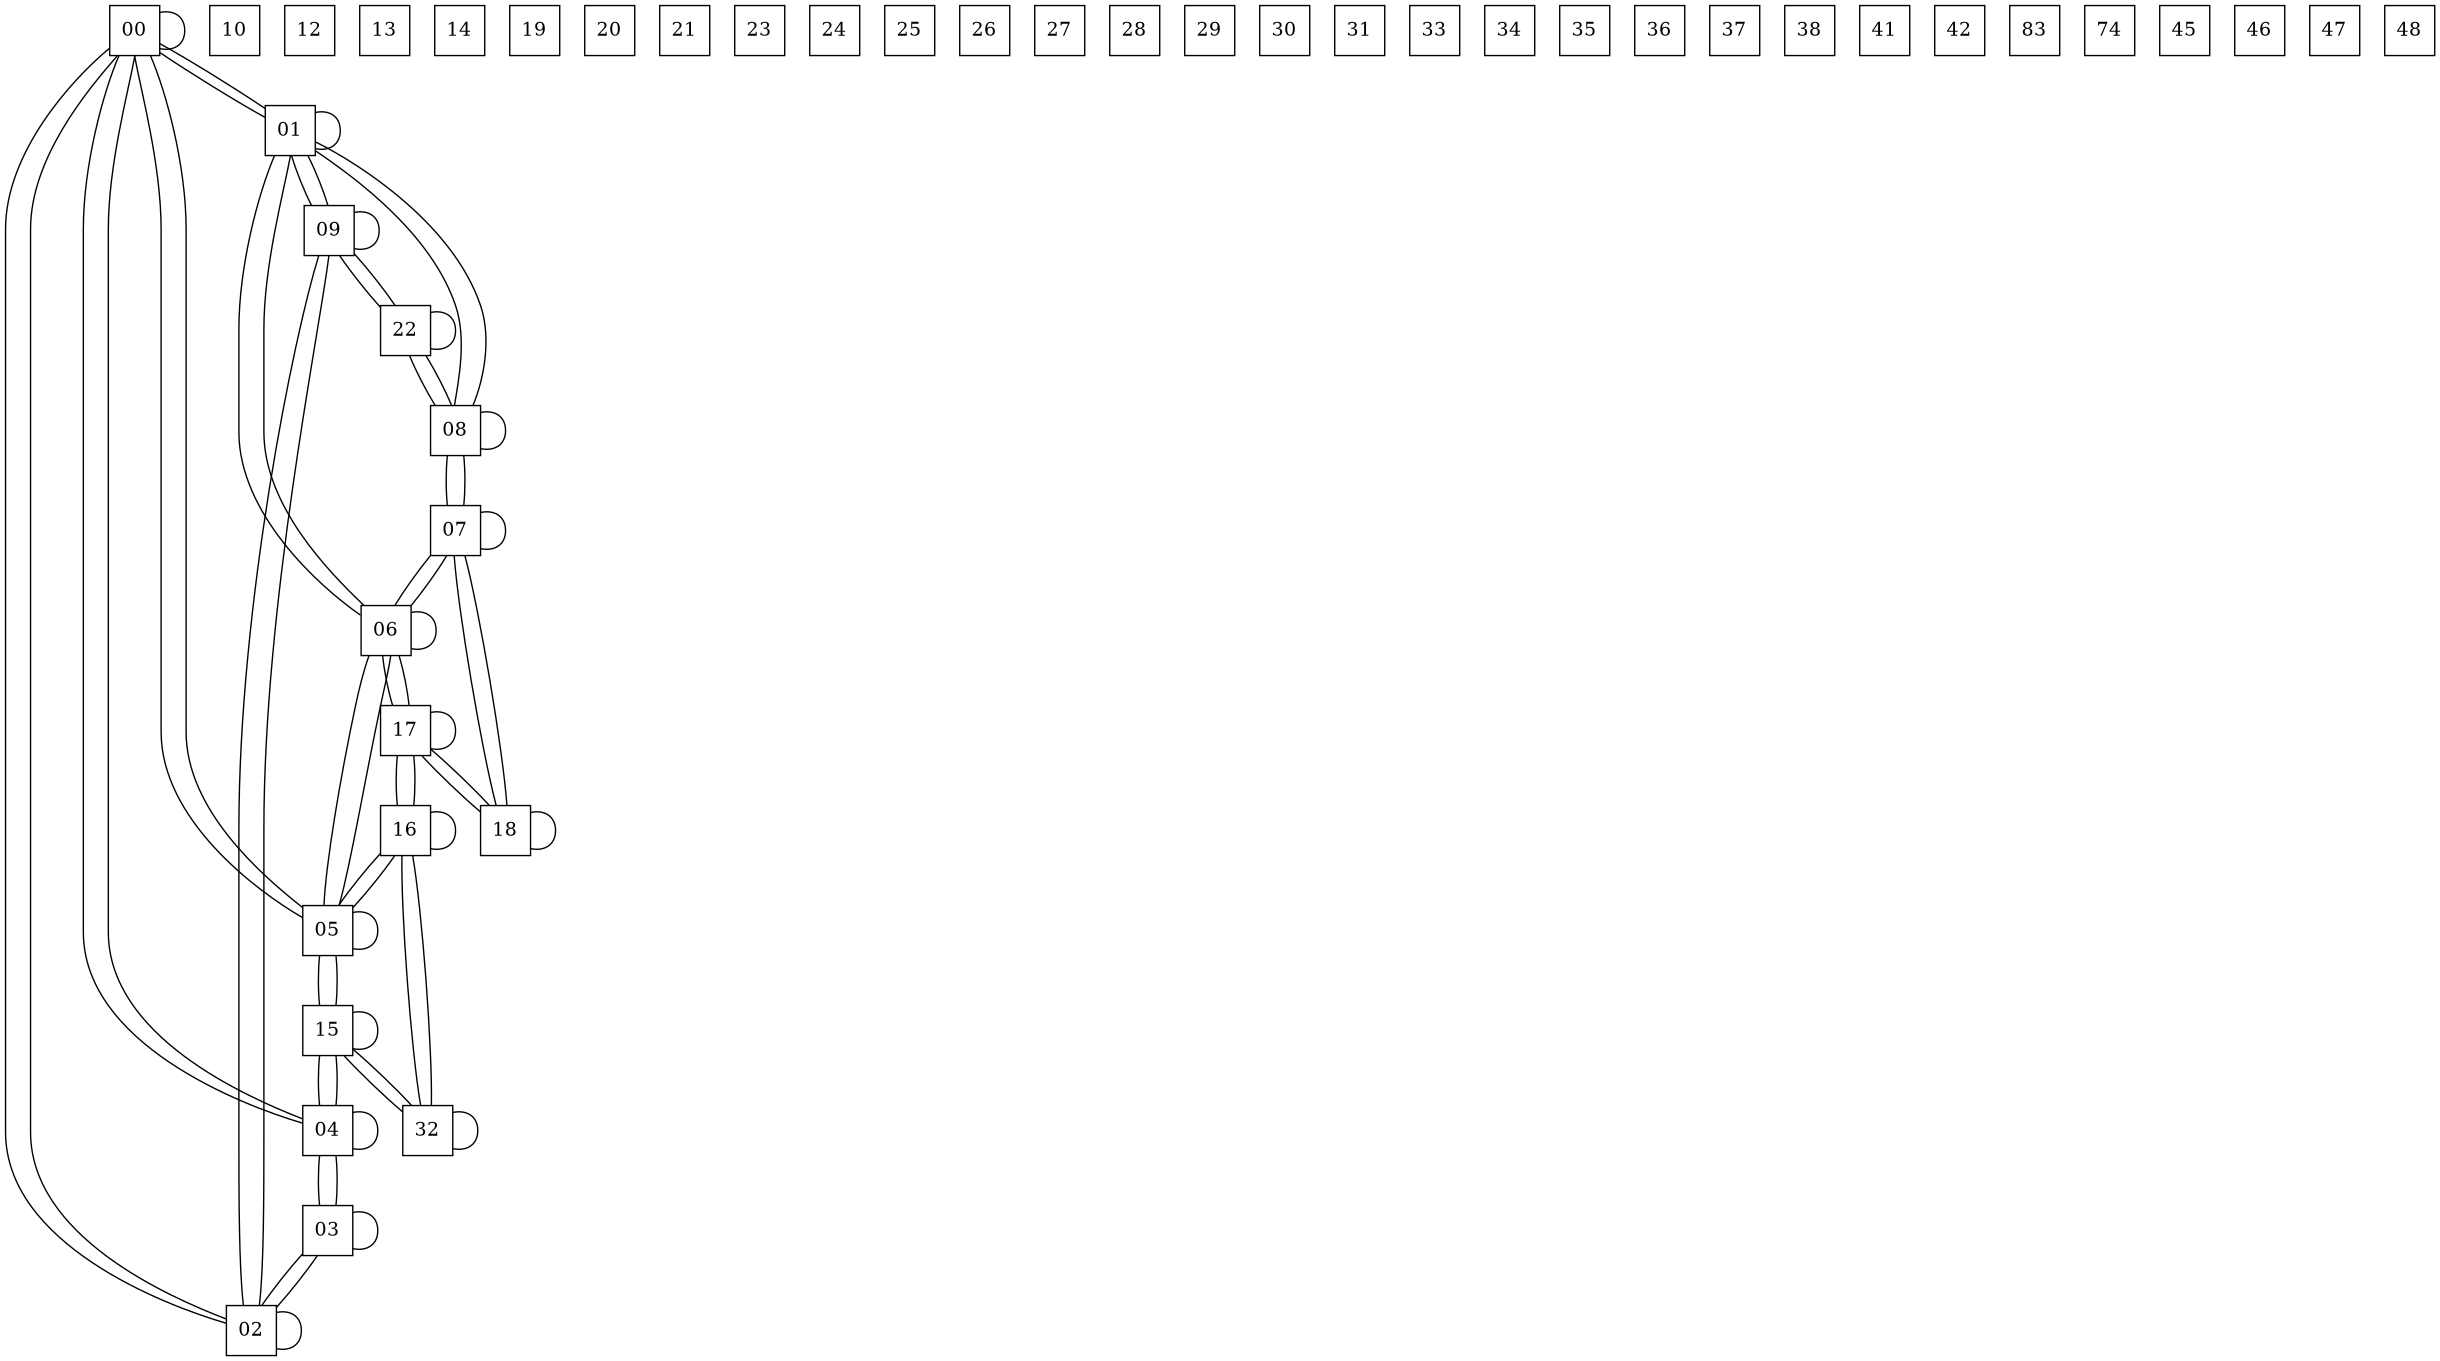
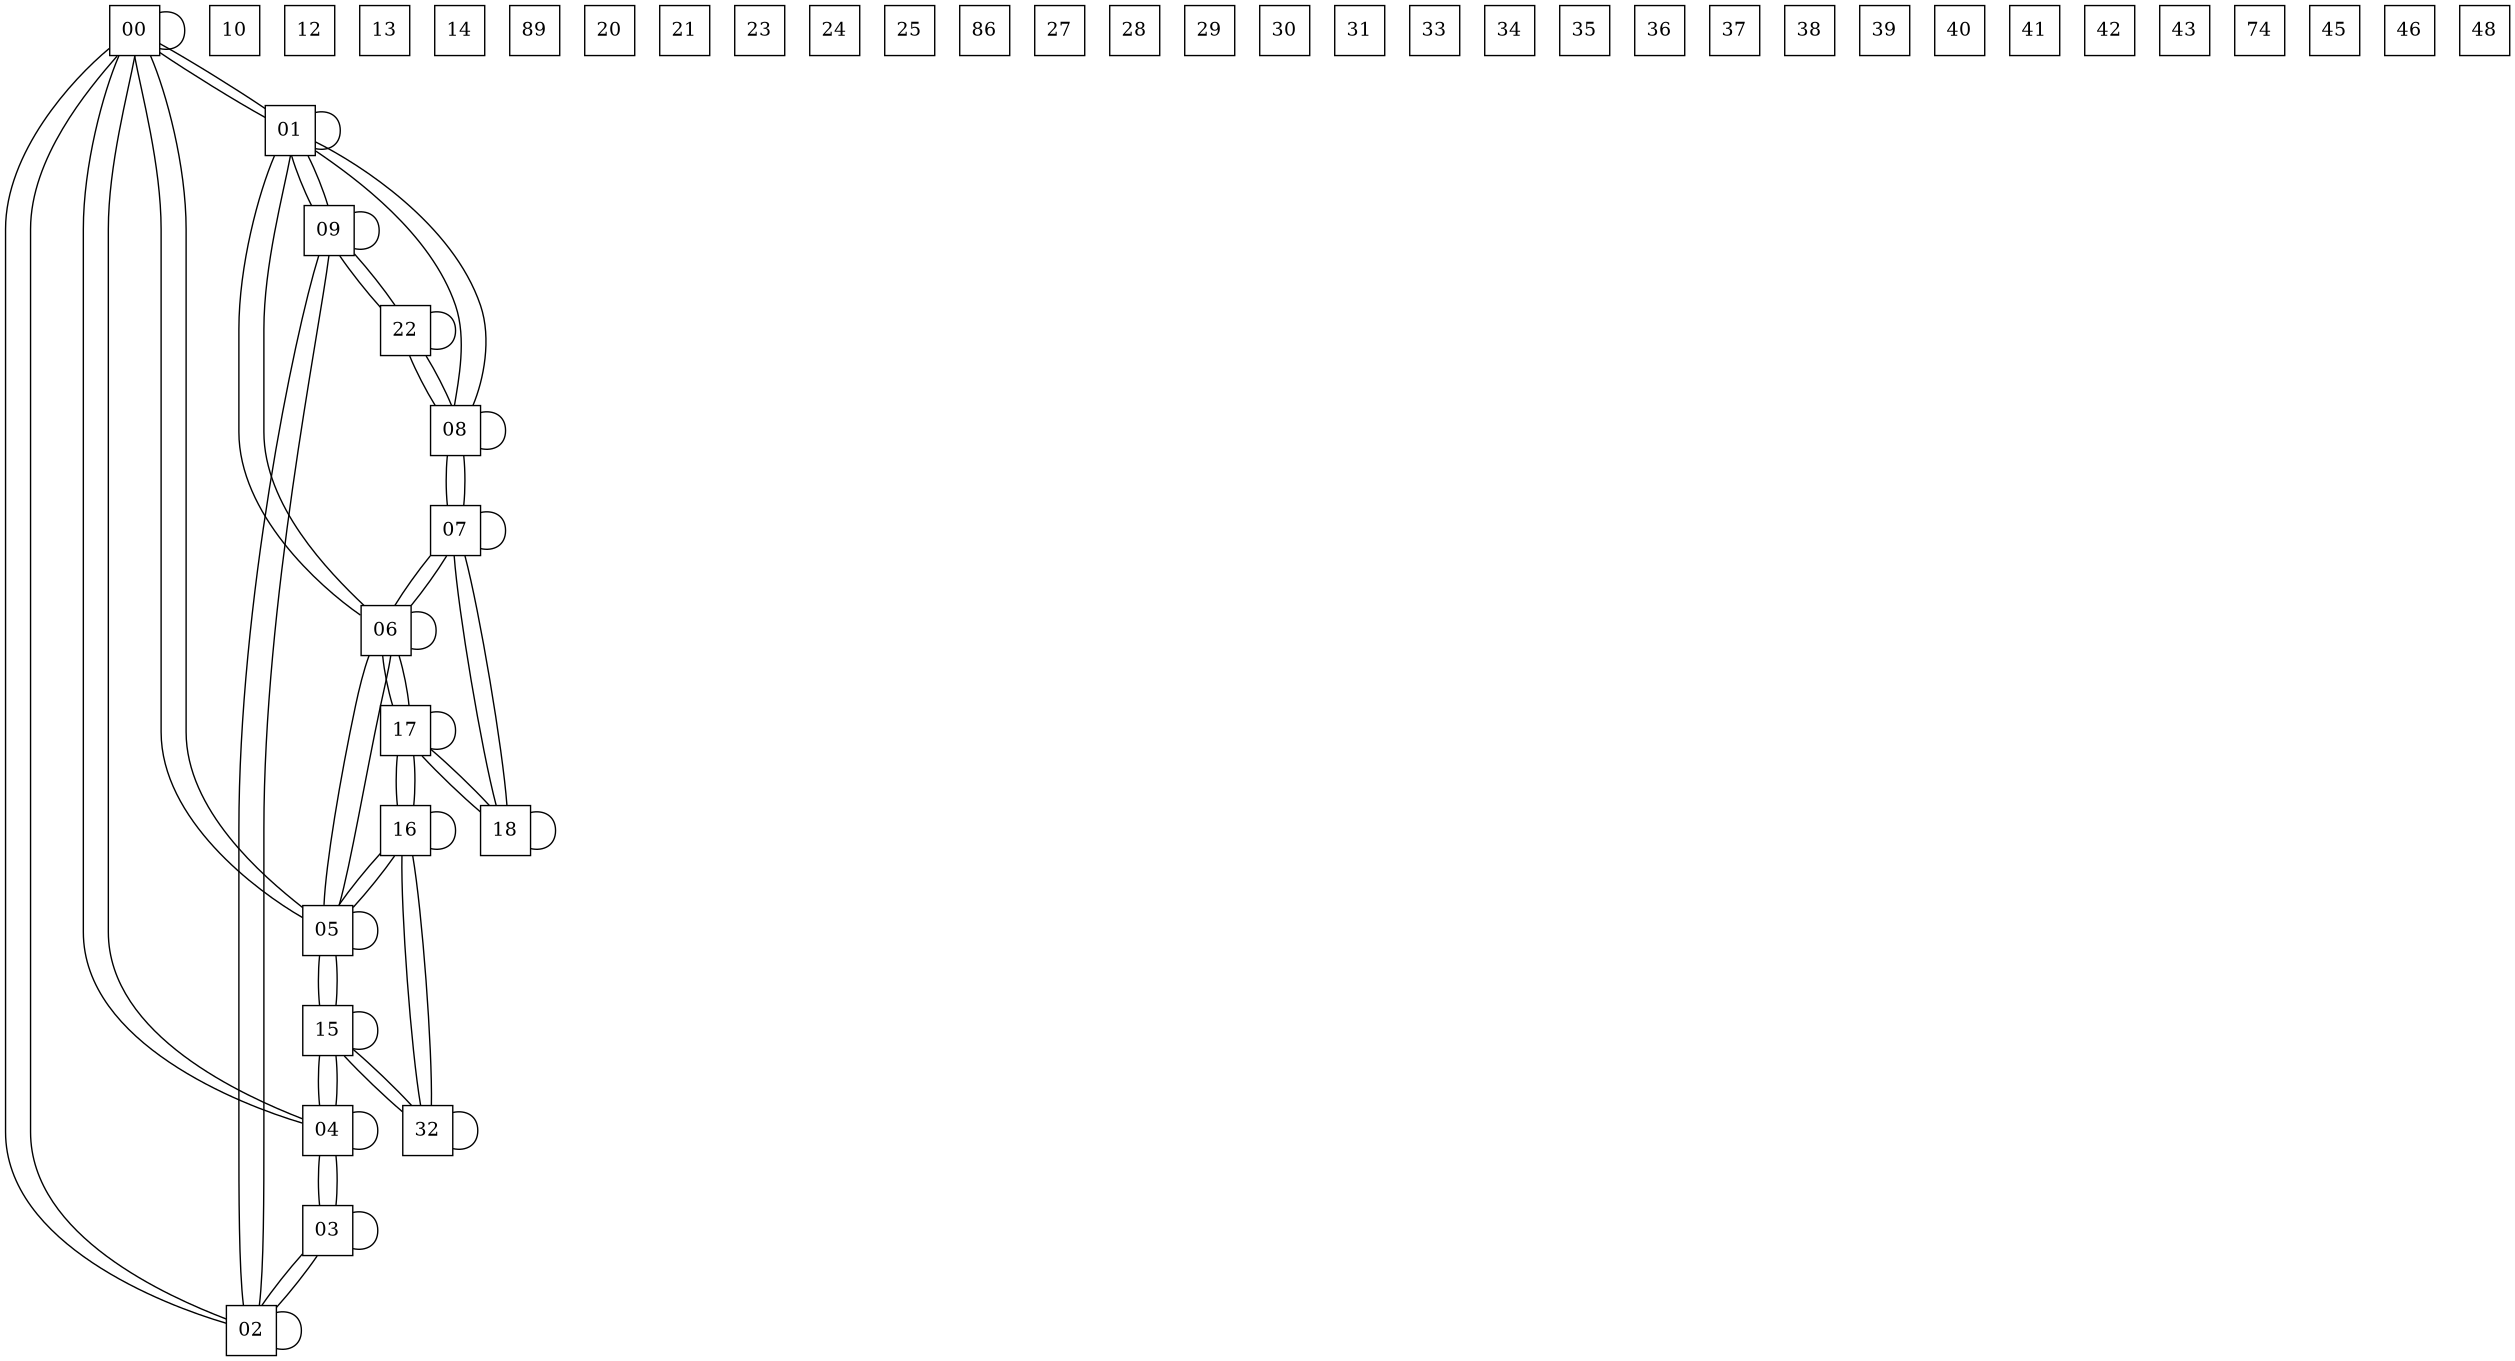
(535, 31) -> (535, 31)
(985, 31) -> (985, 31)
none -> (1885, 31)
none -> (1960, 31)
(2035, 31) -> (2185, 31)
(2335, 31) -> none
